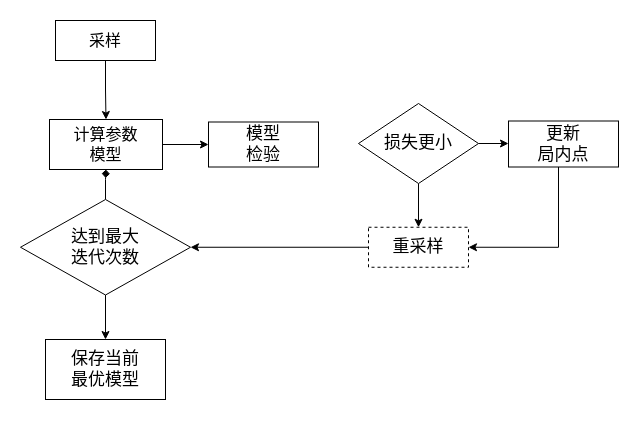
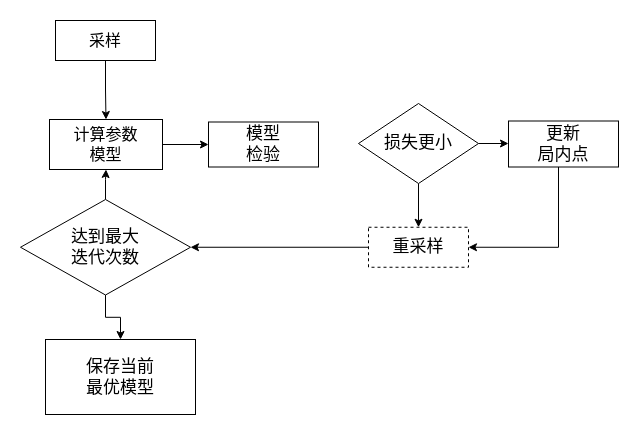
(106, 178) -> (106, 177)
(106, 370) -> (121, 377)
